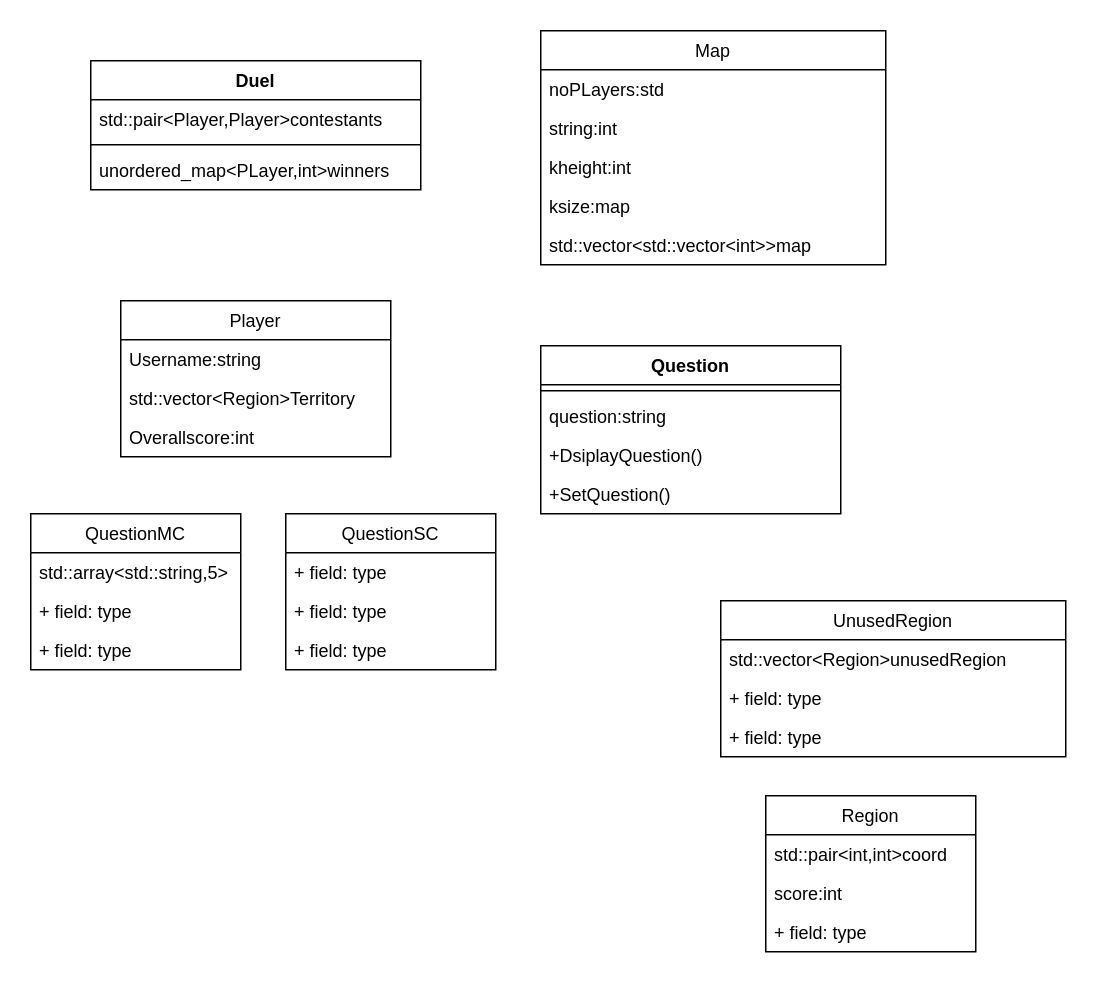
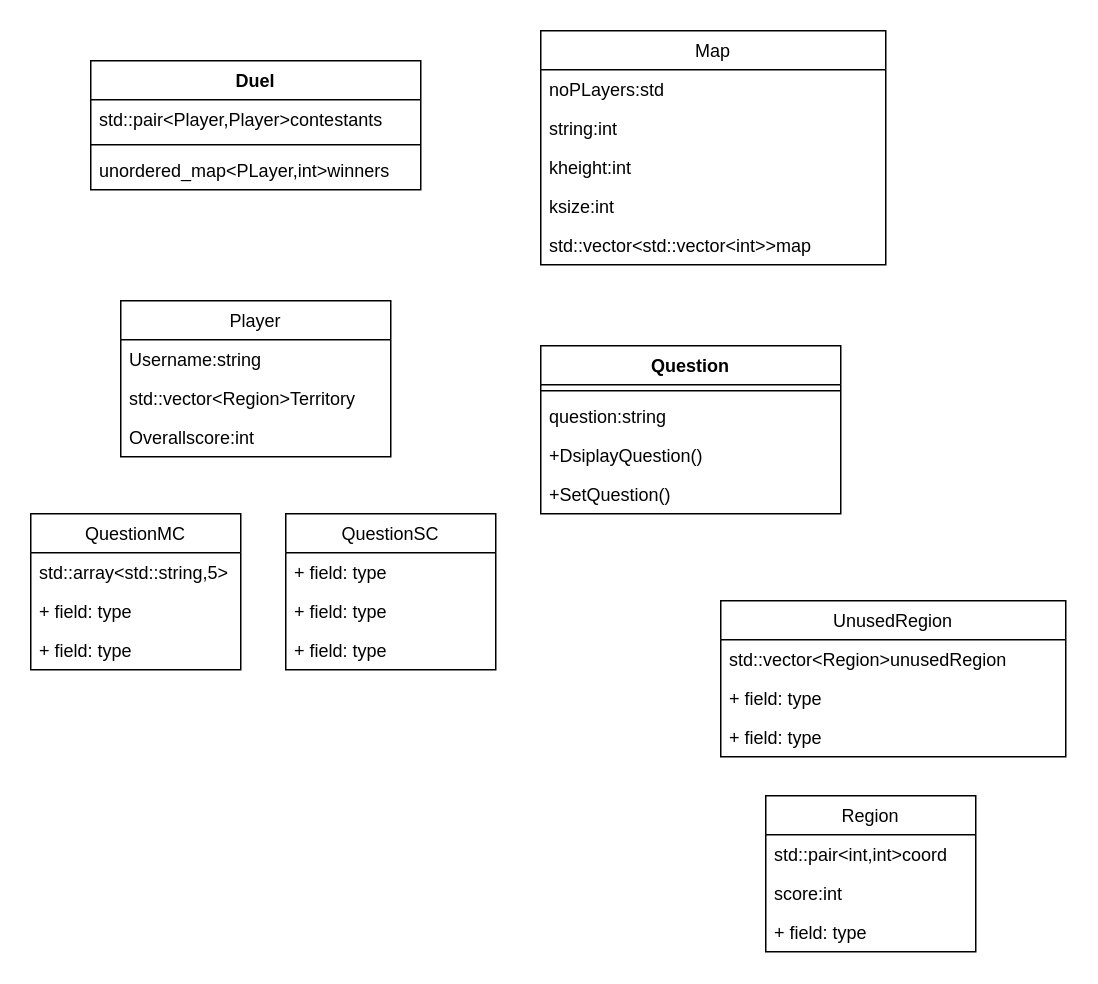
(590, 207) -> (587, 207)
